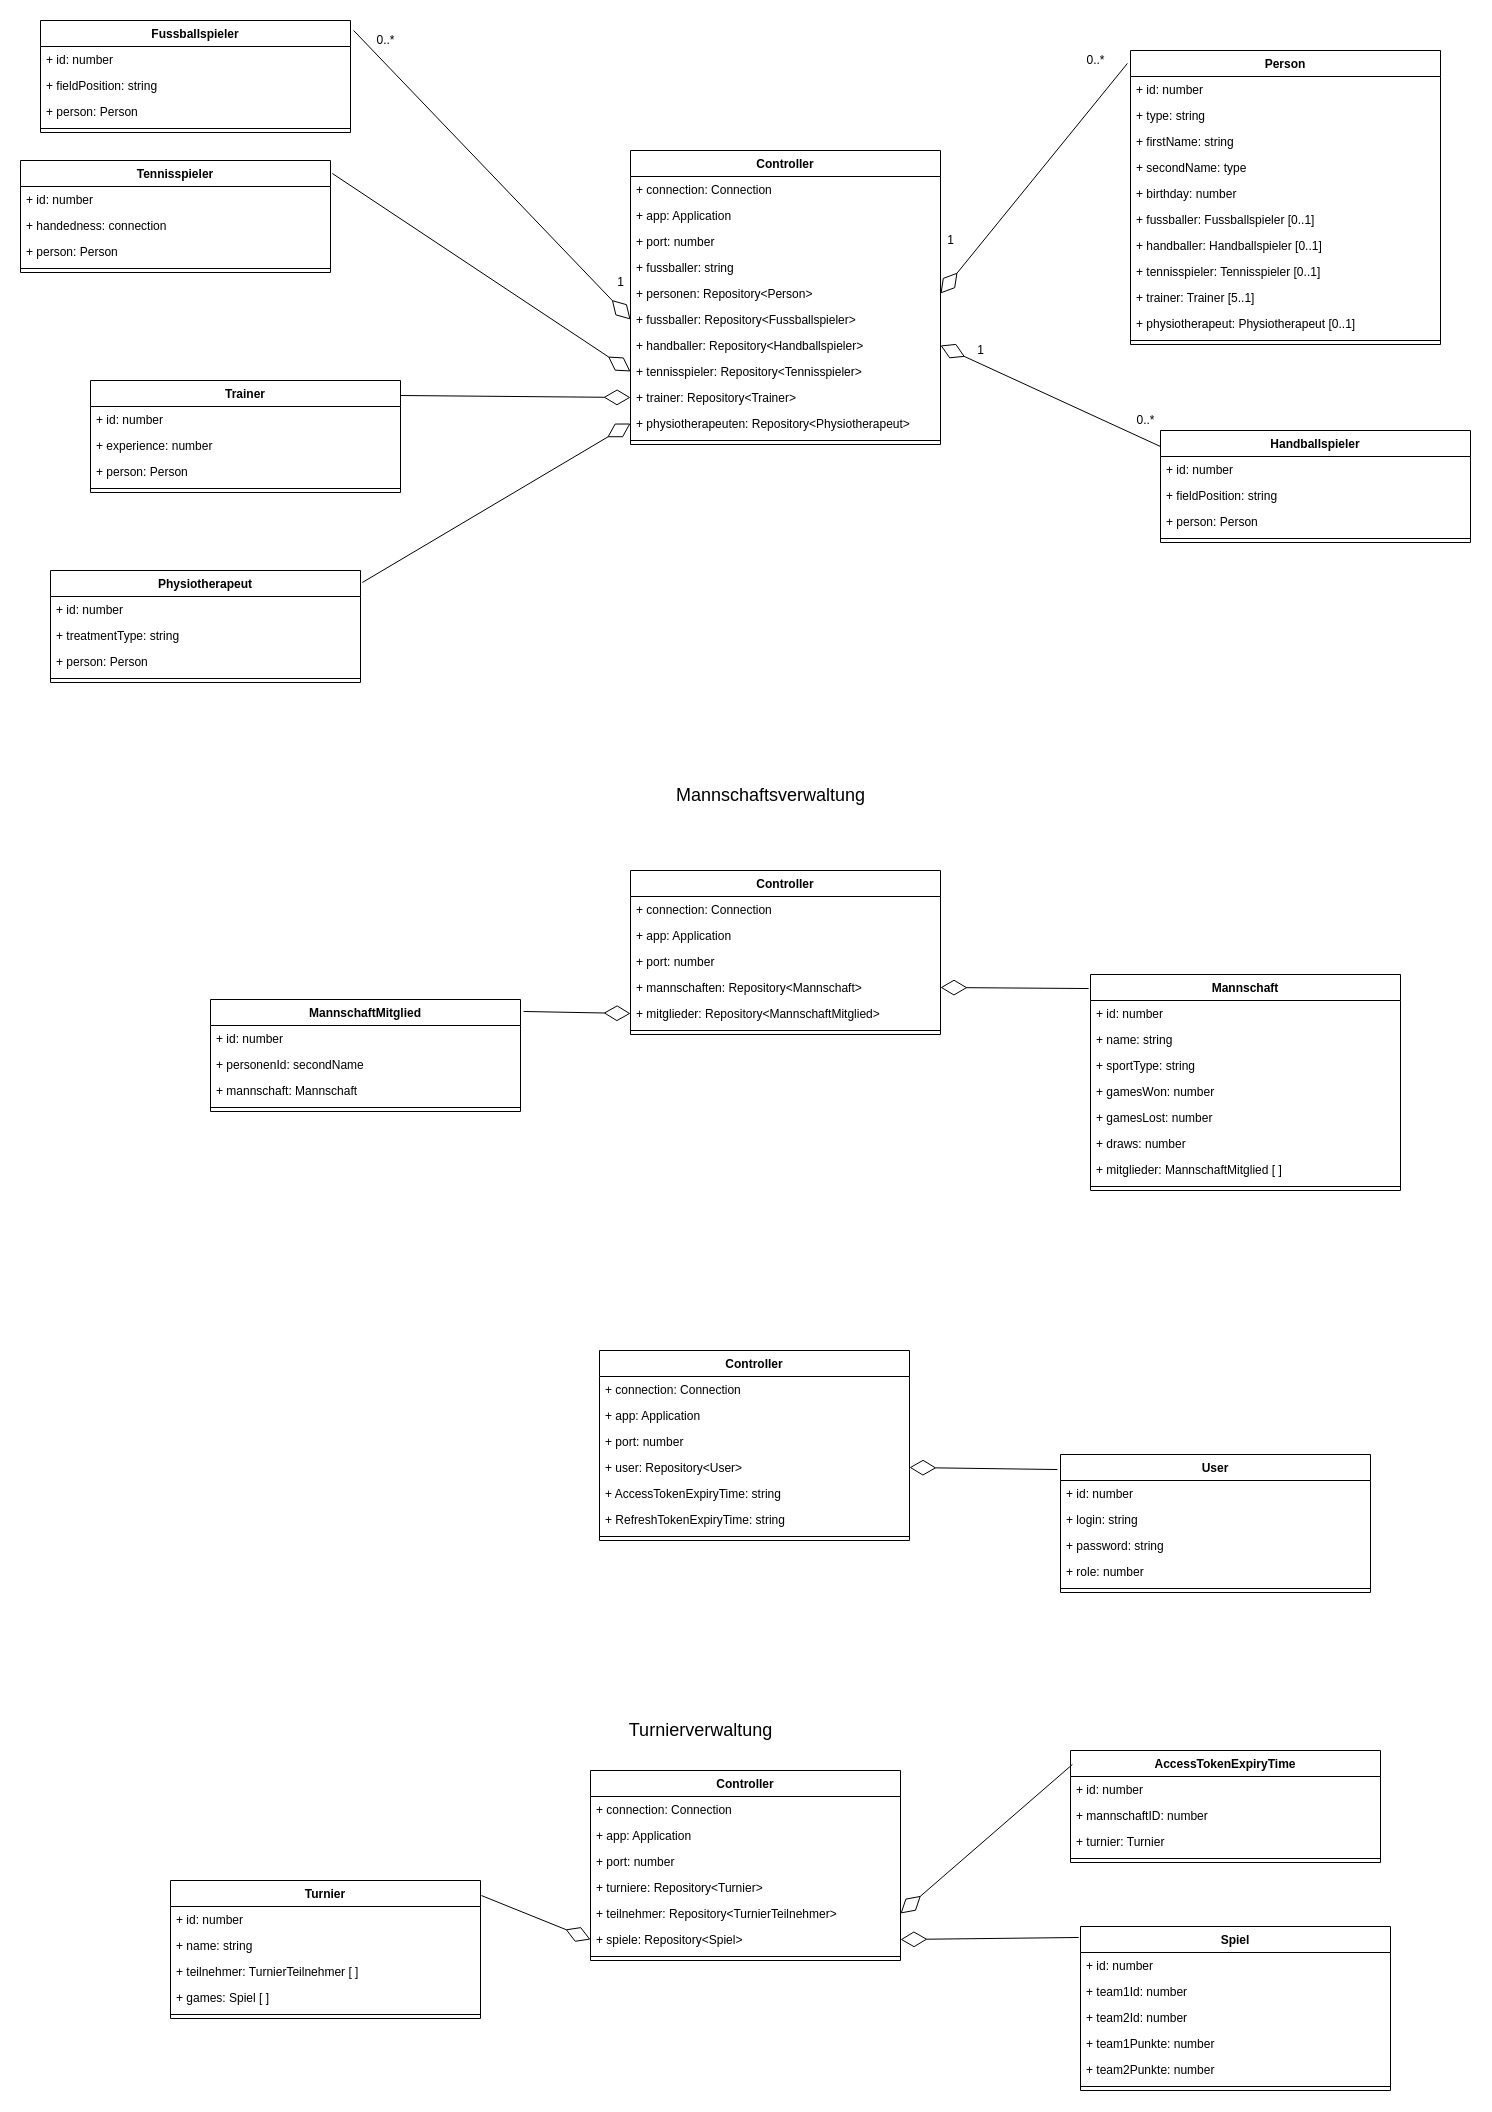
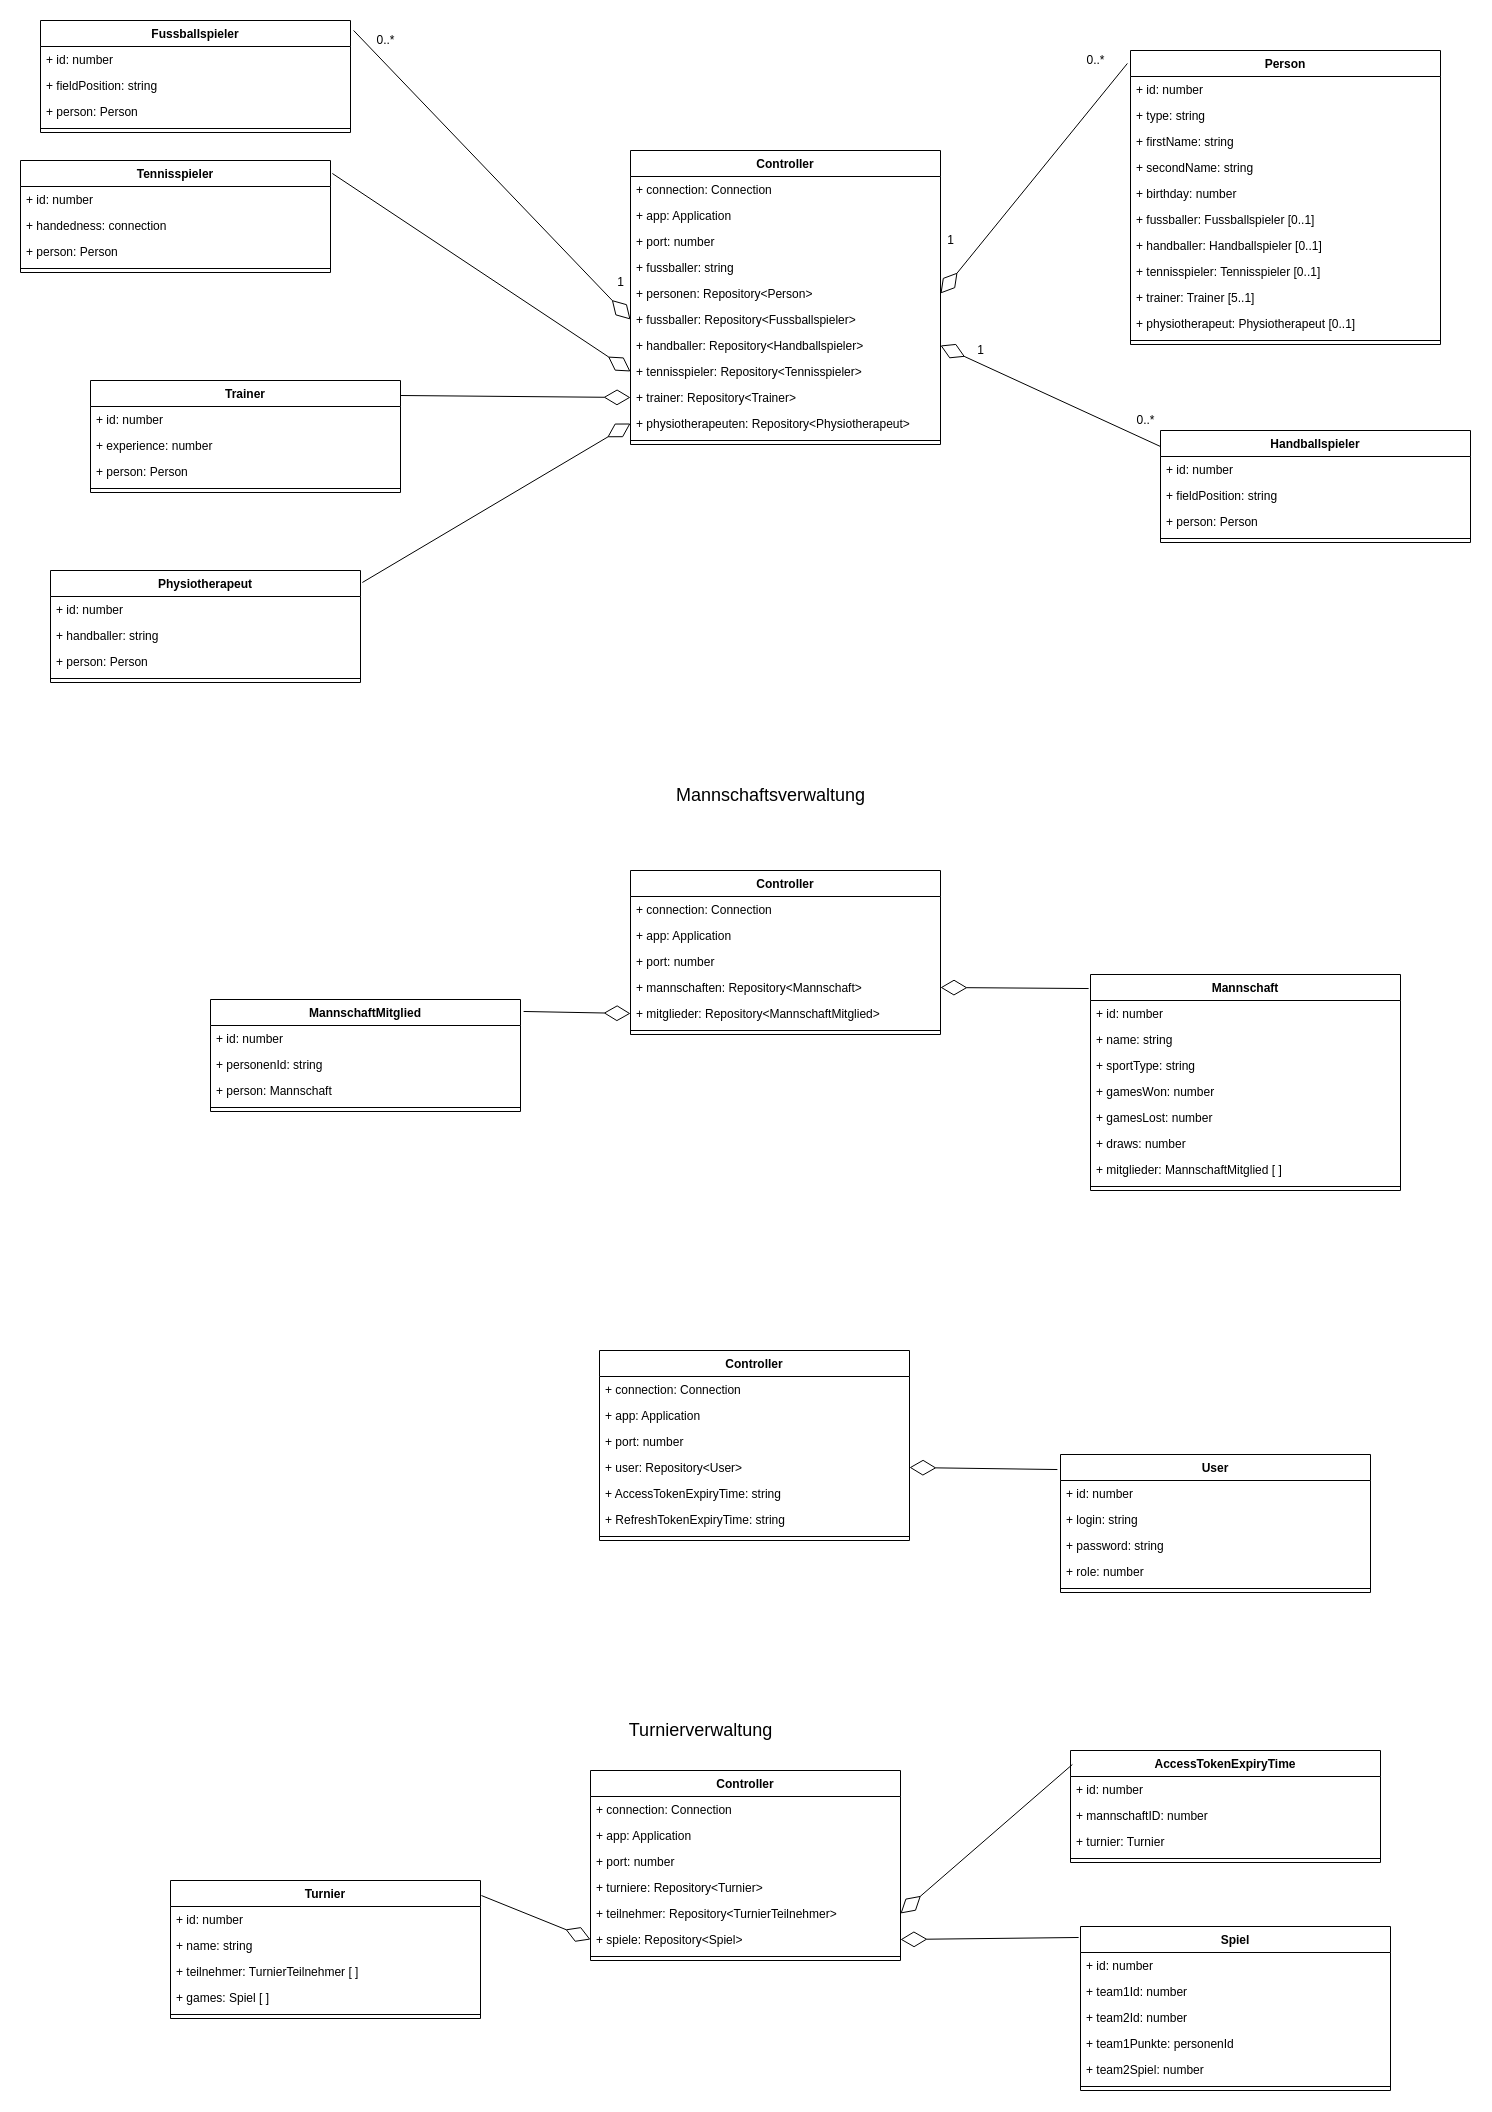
(1192, 168) -> (1197, 168)
(127, 636) -> (114, 636)
(292, 1065) -> (277, 1065)
(292, 1091) -> (279, 1091)
(1152, 2044) -> (1165, 2044)
(1152, 2070) -> (1145, 2070)
